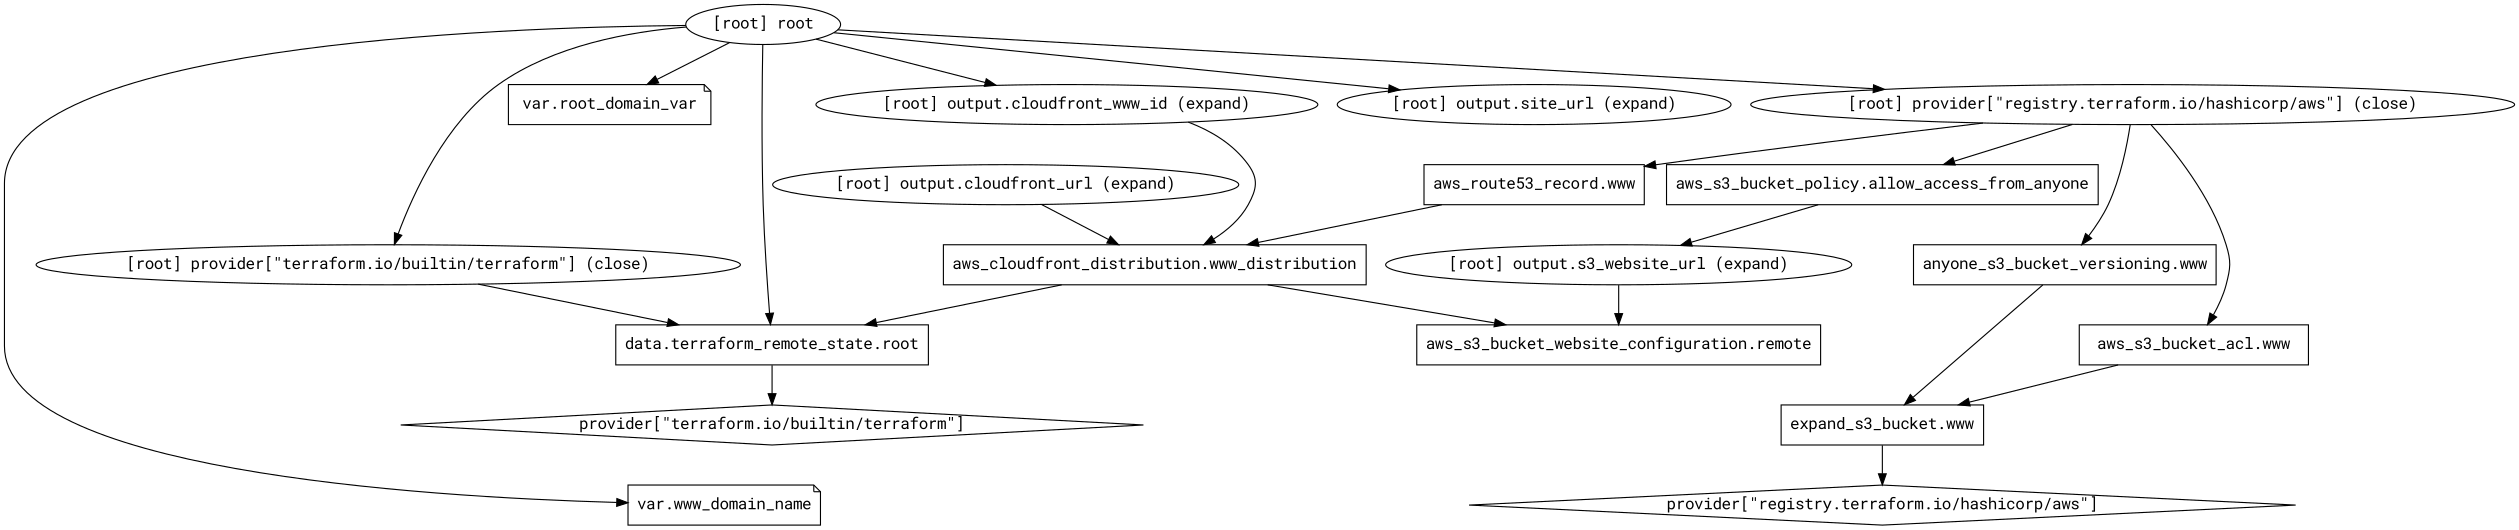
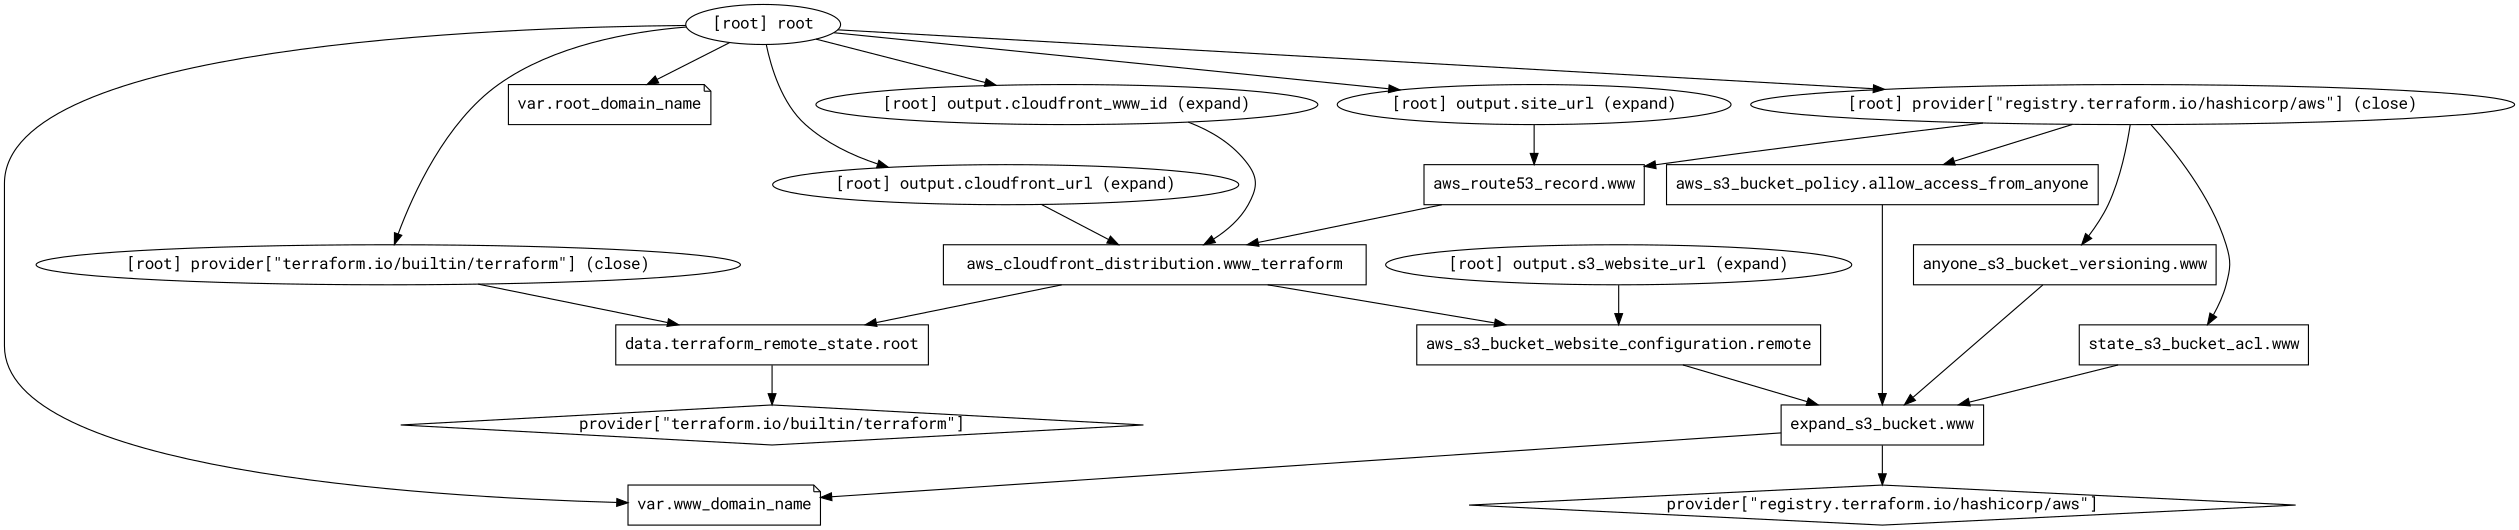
(610, 105) -> (610, 105)
none -> (1534, 139)
(763, 179) -> (803, 122)
(1755, 223) -> (1882, 299)
(1155, 265) -> (1155, 265)
(2194, 345) -> (2194, 345)
none -> (1745, 383)
none -> (1307, 465)
